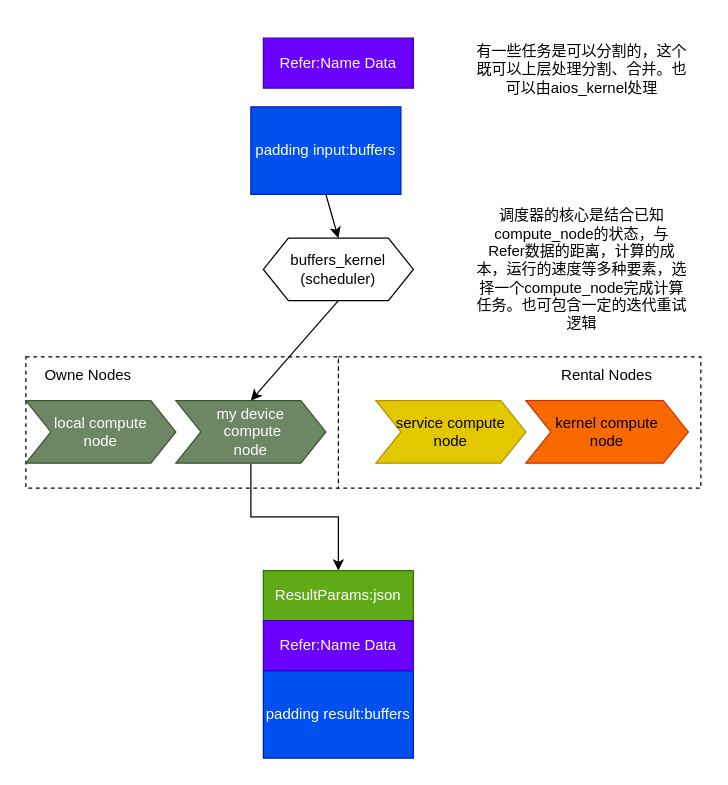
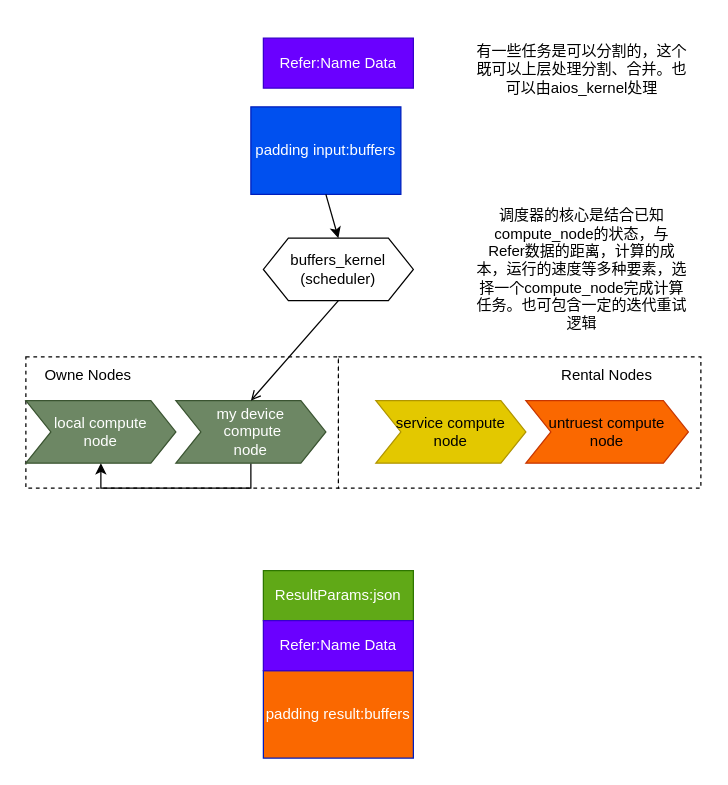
(257, 393) -> (256, 395)
(607, 432) -> (607, 432)
(302, 517) -> (168, 488)
(338, 714) -> (338, 714)
